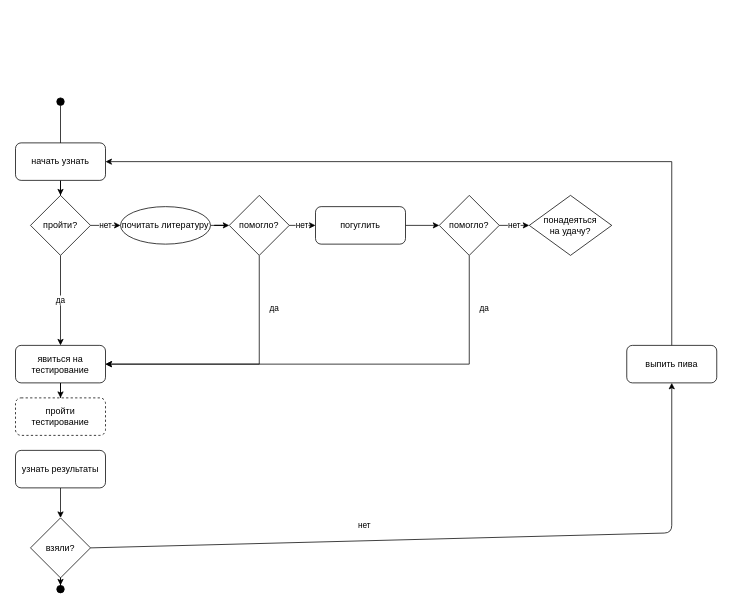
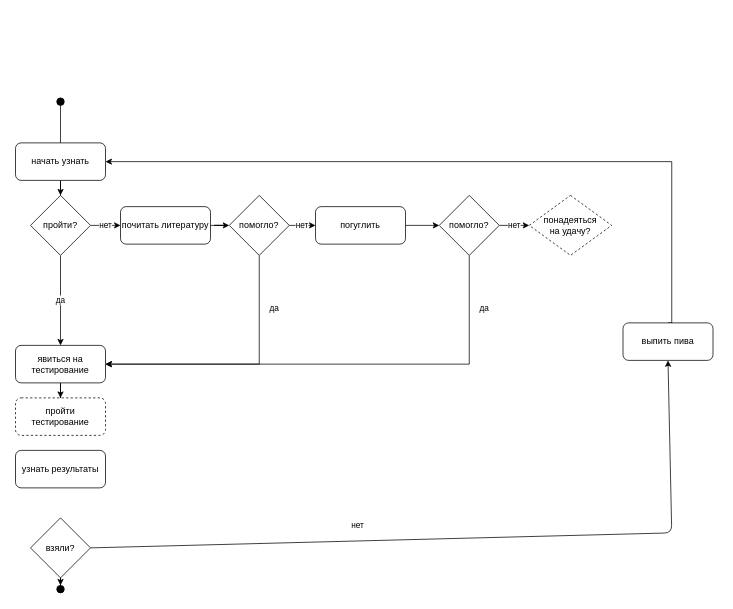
(165, 225) -> (165, 225)
(570, 225) -> (570, 225)
(672, 364) -> (668, 342)
(60, 500) -> none
